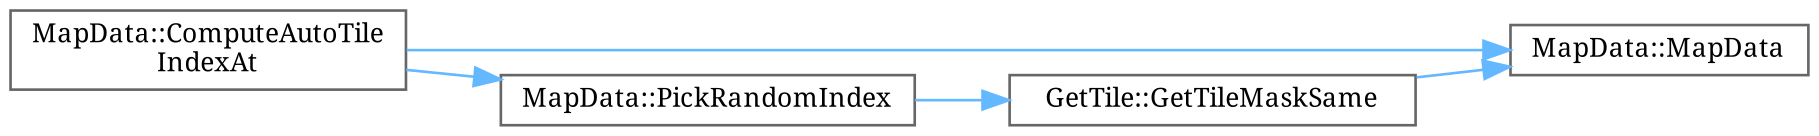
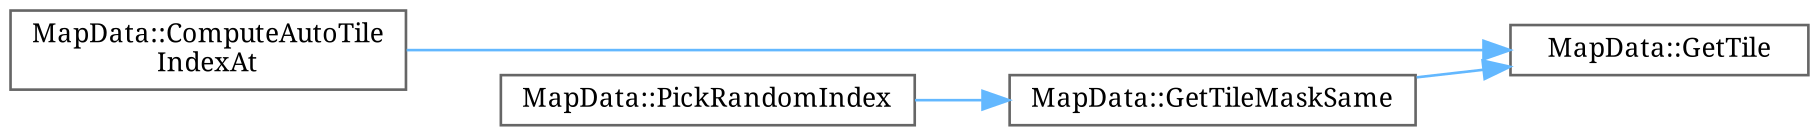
(1659, 50) -> (1659, 50)
(440, 73) -> none
(1213, 100) -> (1213, 100)
